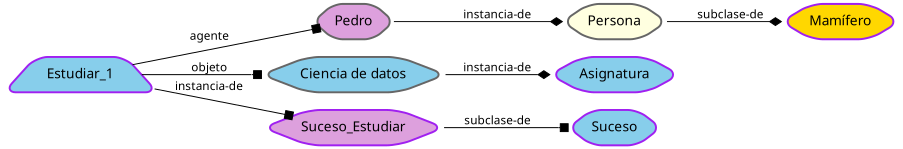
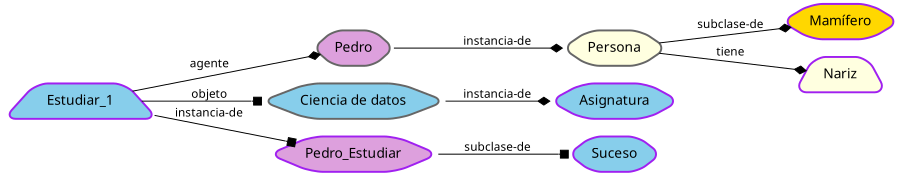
(221, 47) -> (221, 74)
none -> (841, 75)
(354, 128) -> (354, 154)
